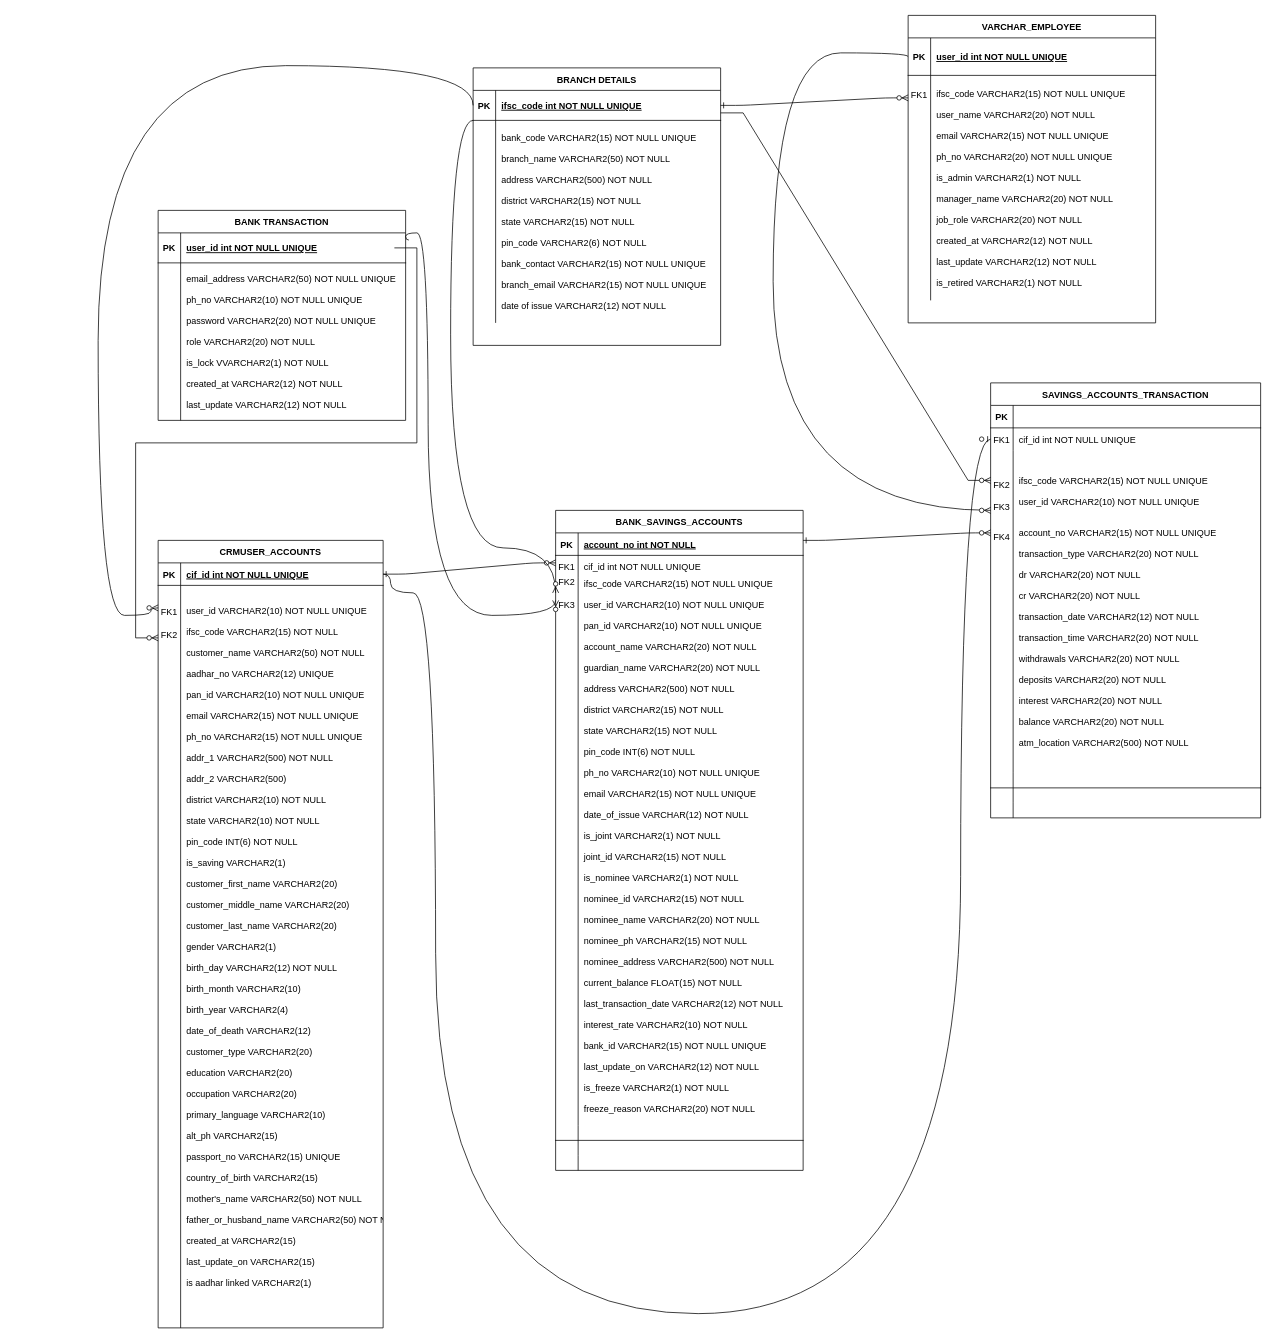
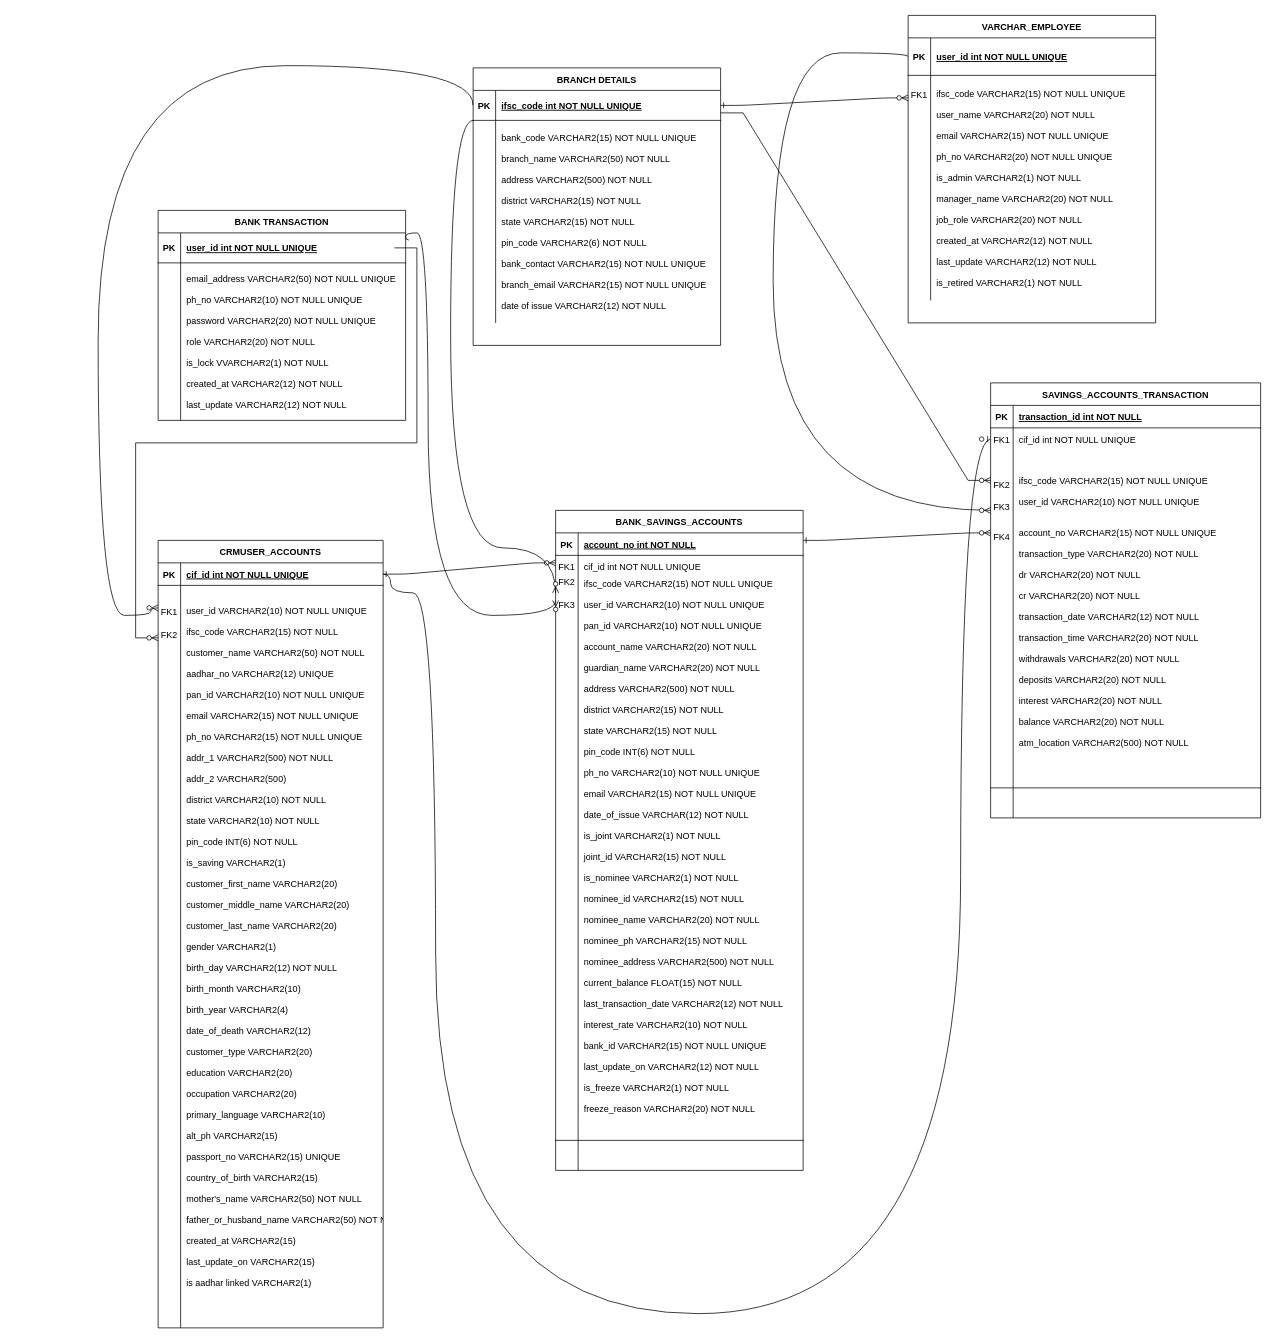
none -> (1137, 417)
